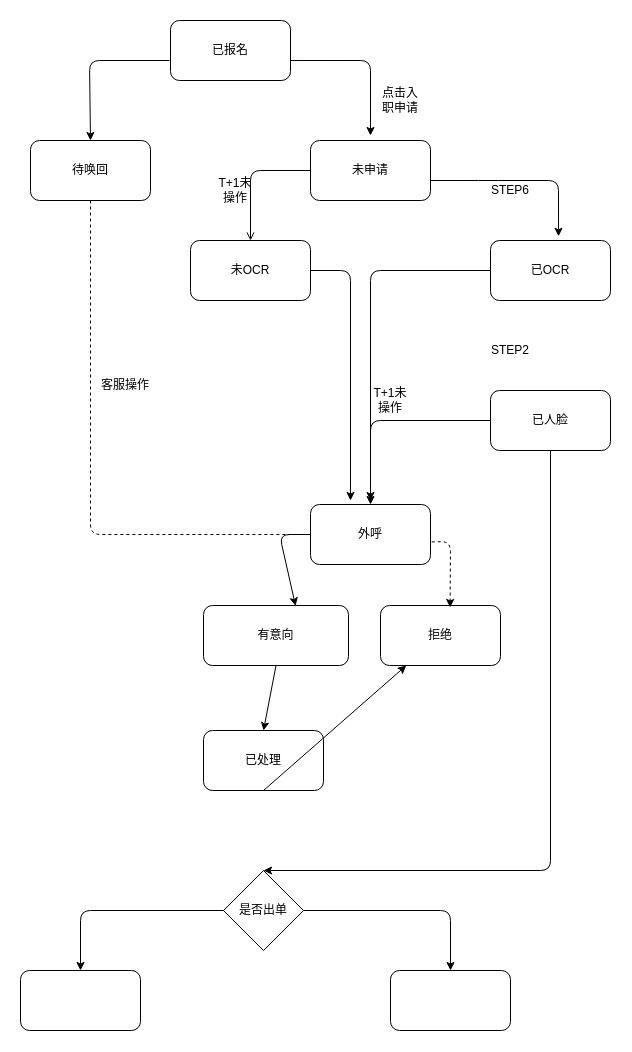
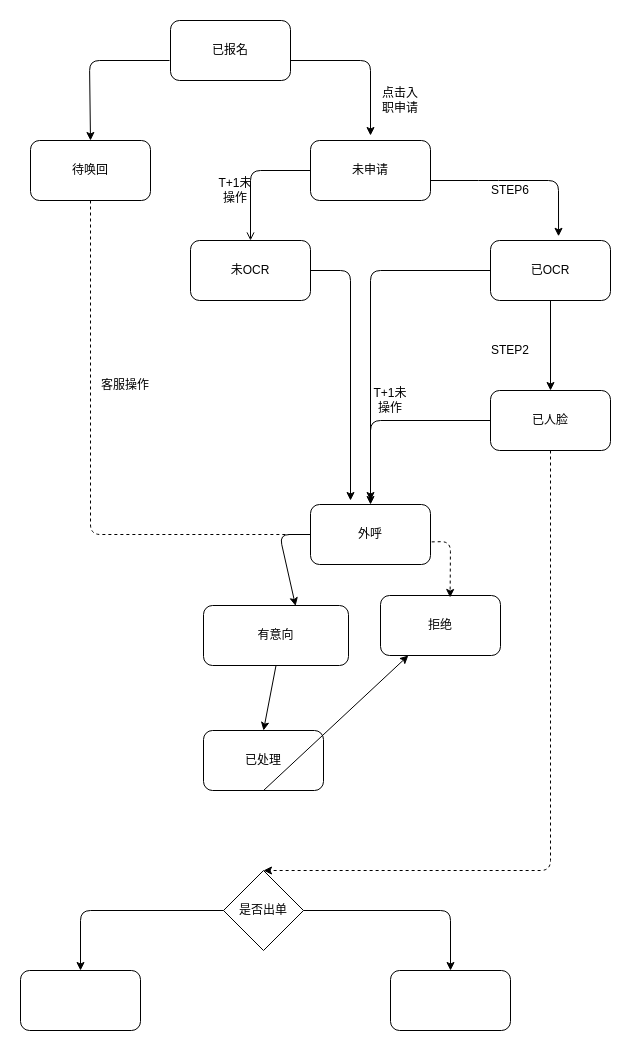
none -> (551, 342)
(441, 636) -> (441, 626)
(551, 796) -> (551, 796)
